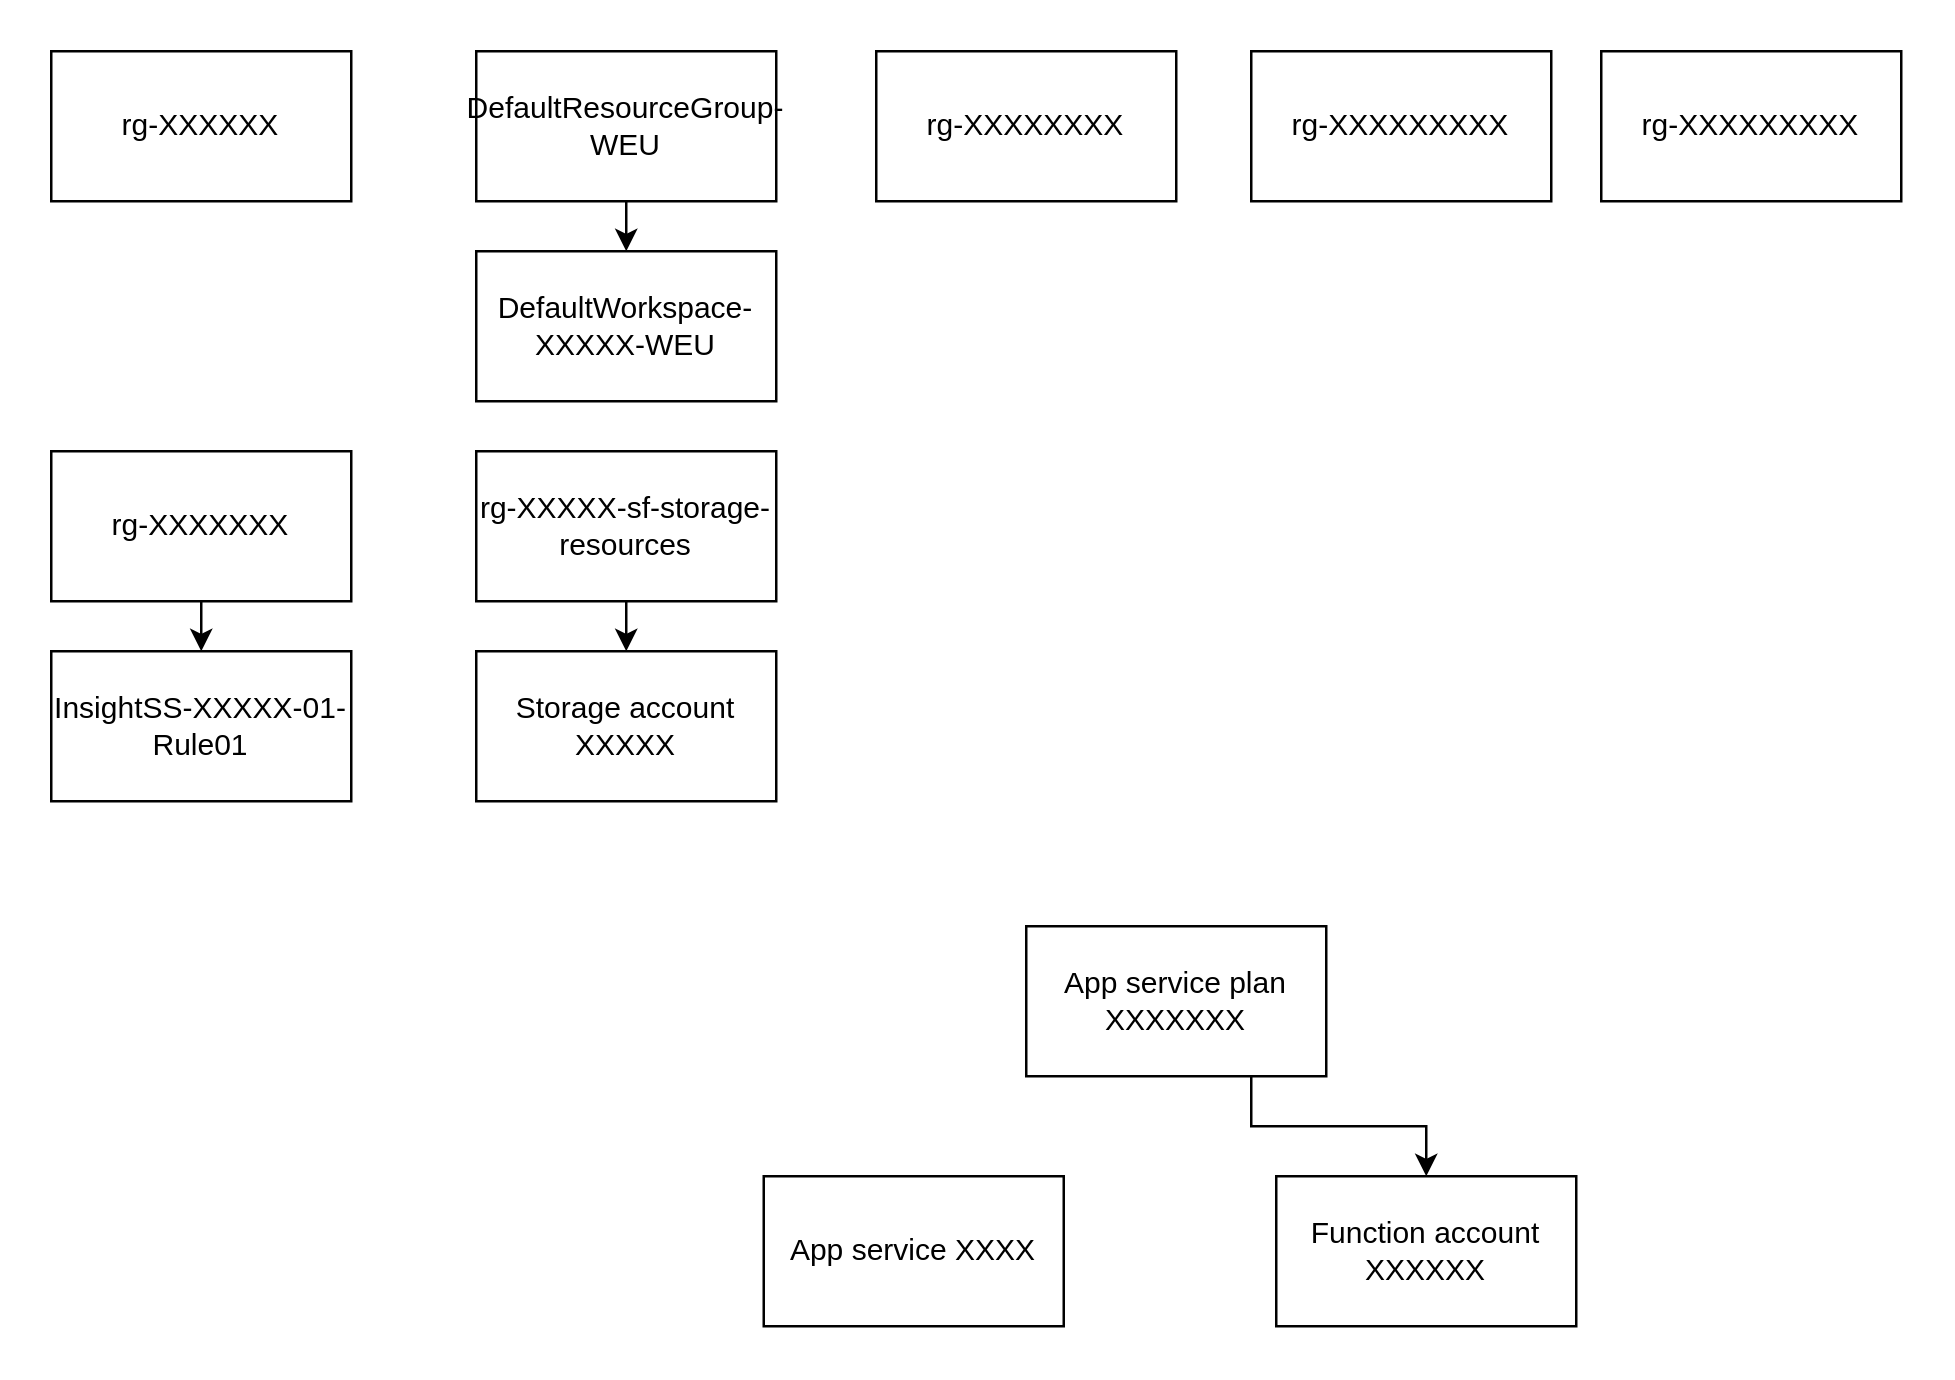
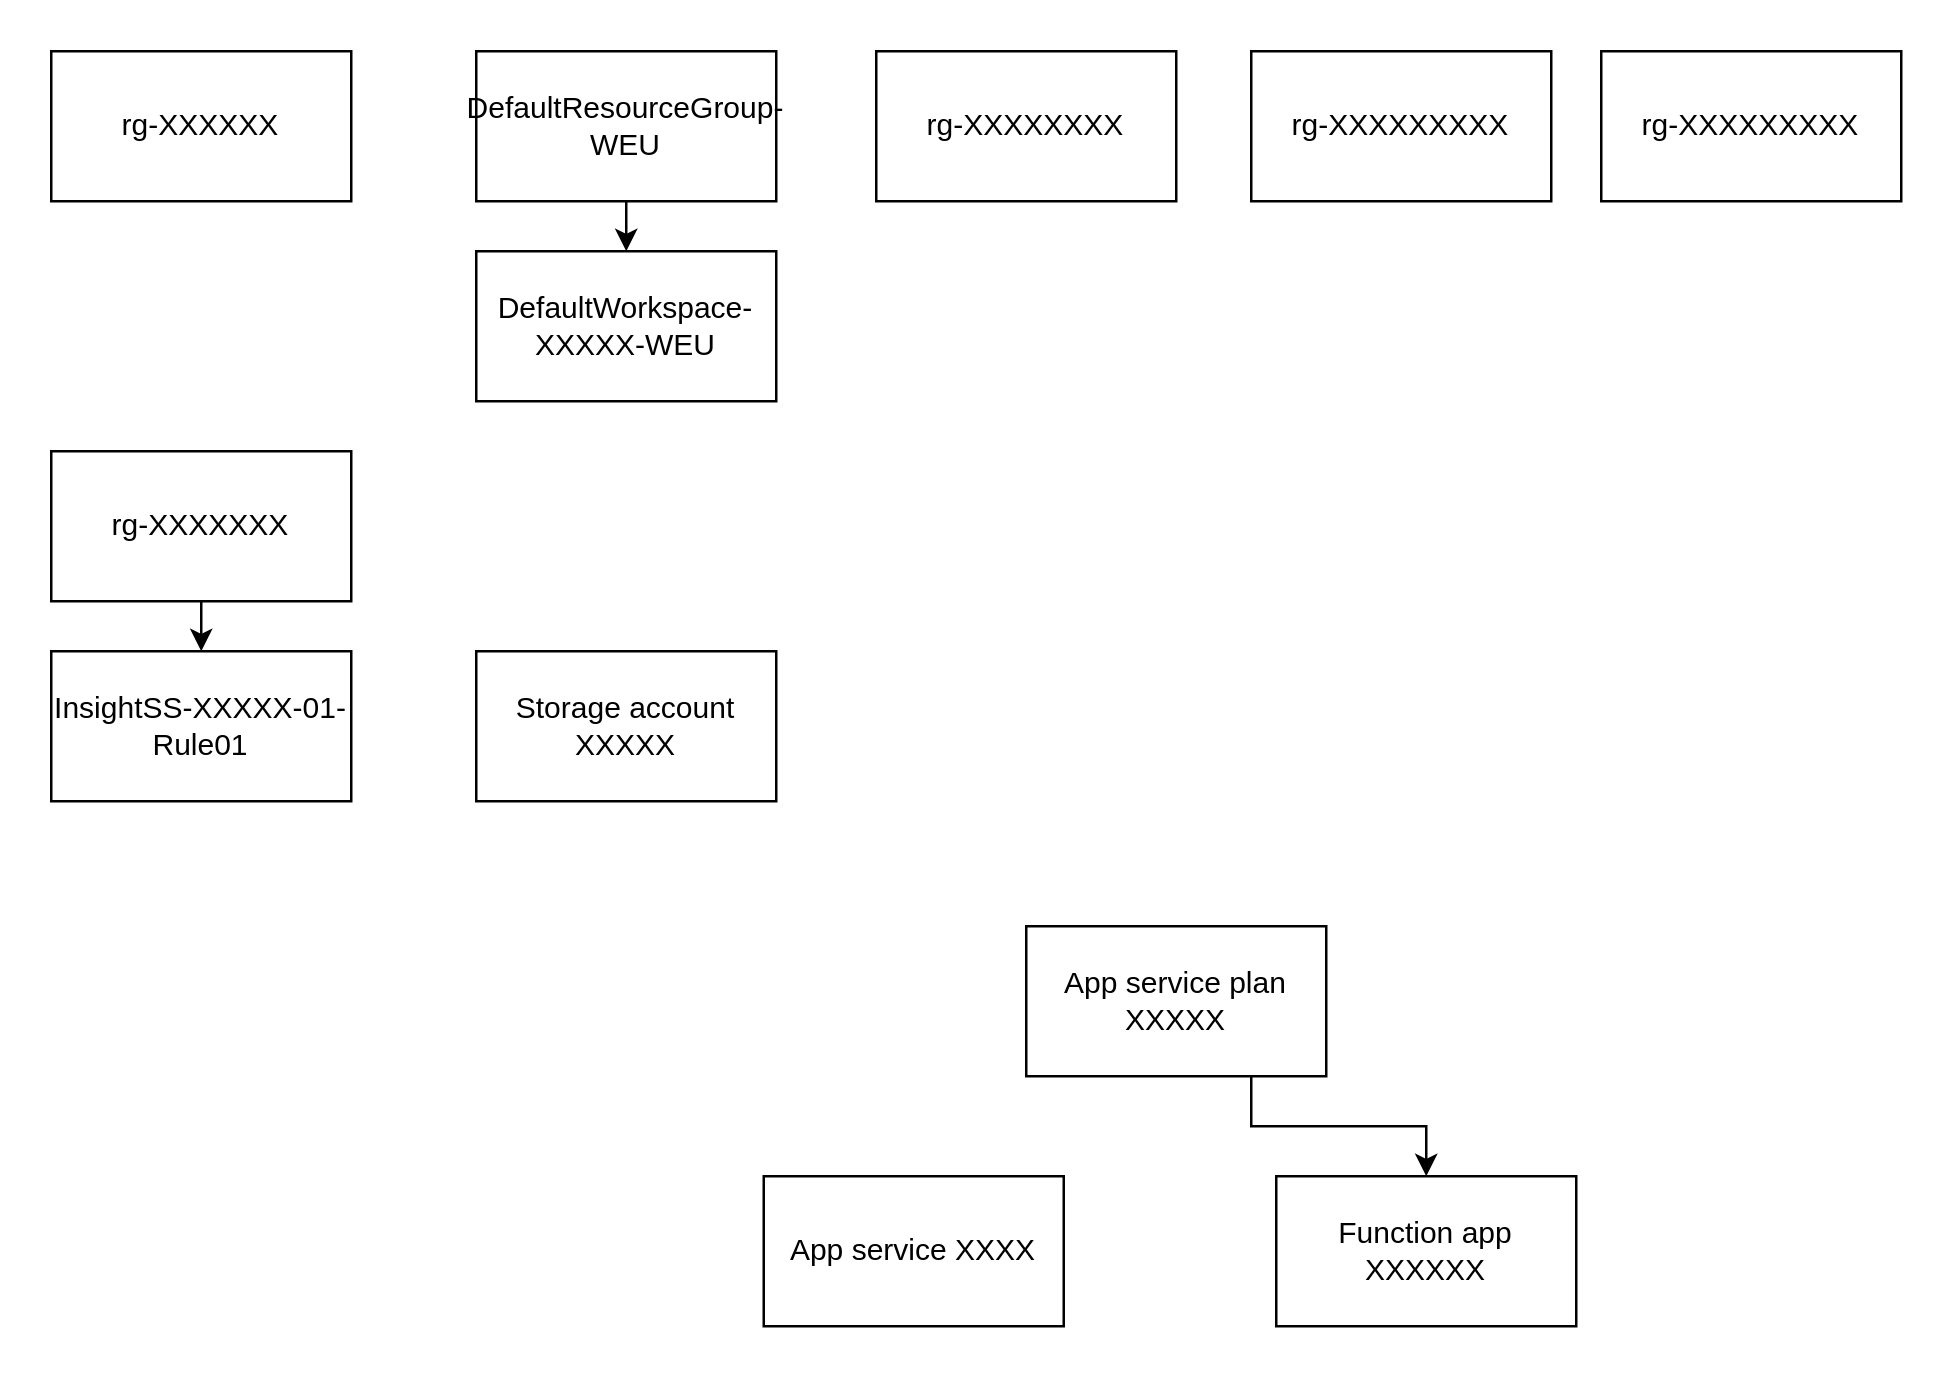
(626, 526) -> none
(626, 618) -> none
(1176, 1001) -> (1176, 1001)
(1426, 1251) -> (1426, 1251)
